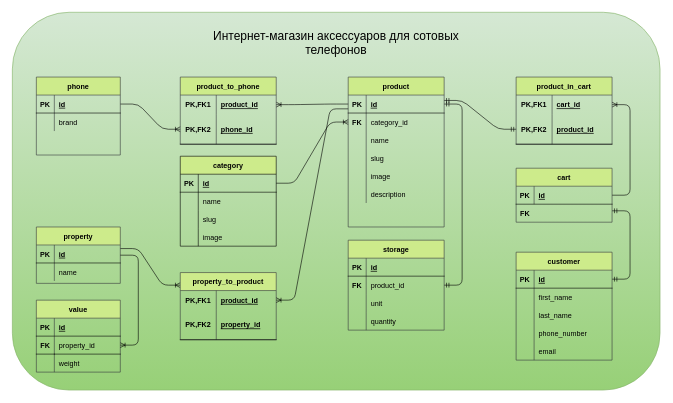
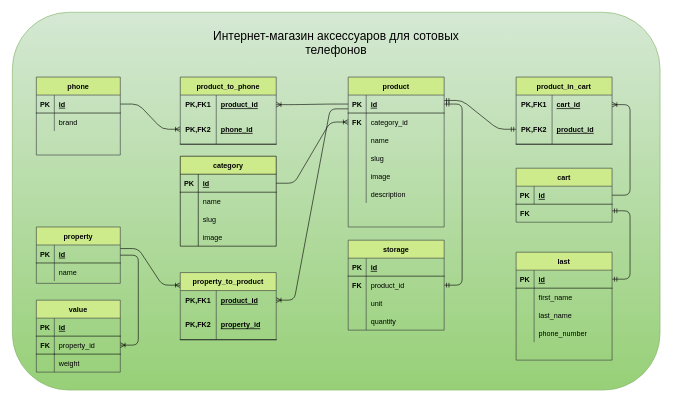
(564, 262) -> (564, 262)
(573, 351) -> none
